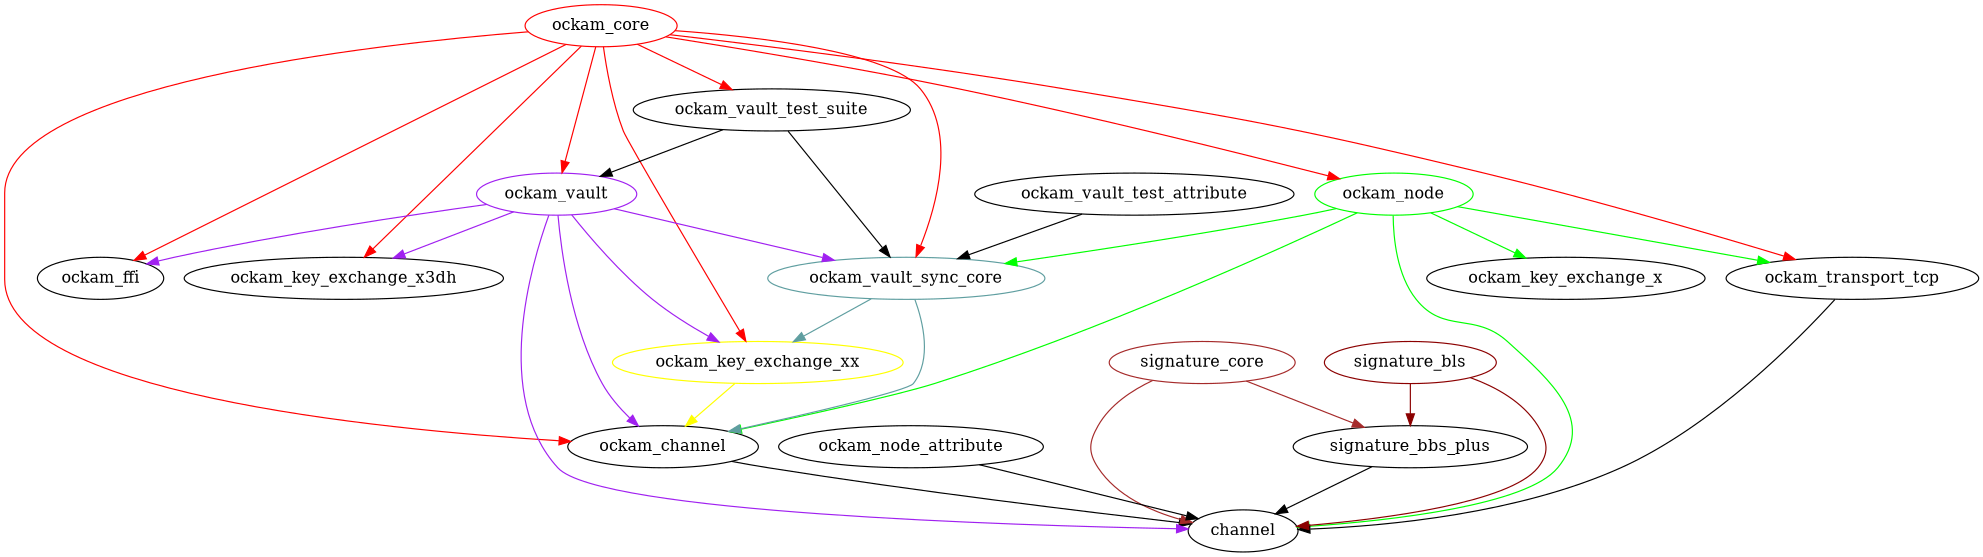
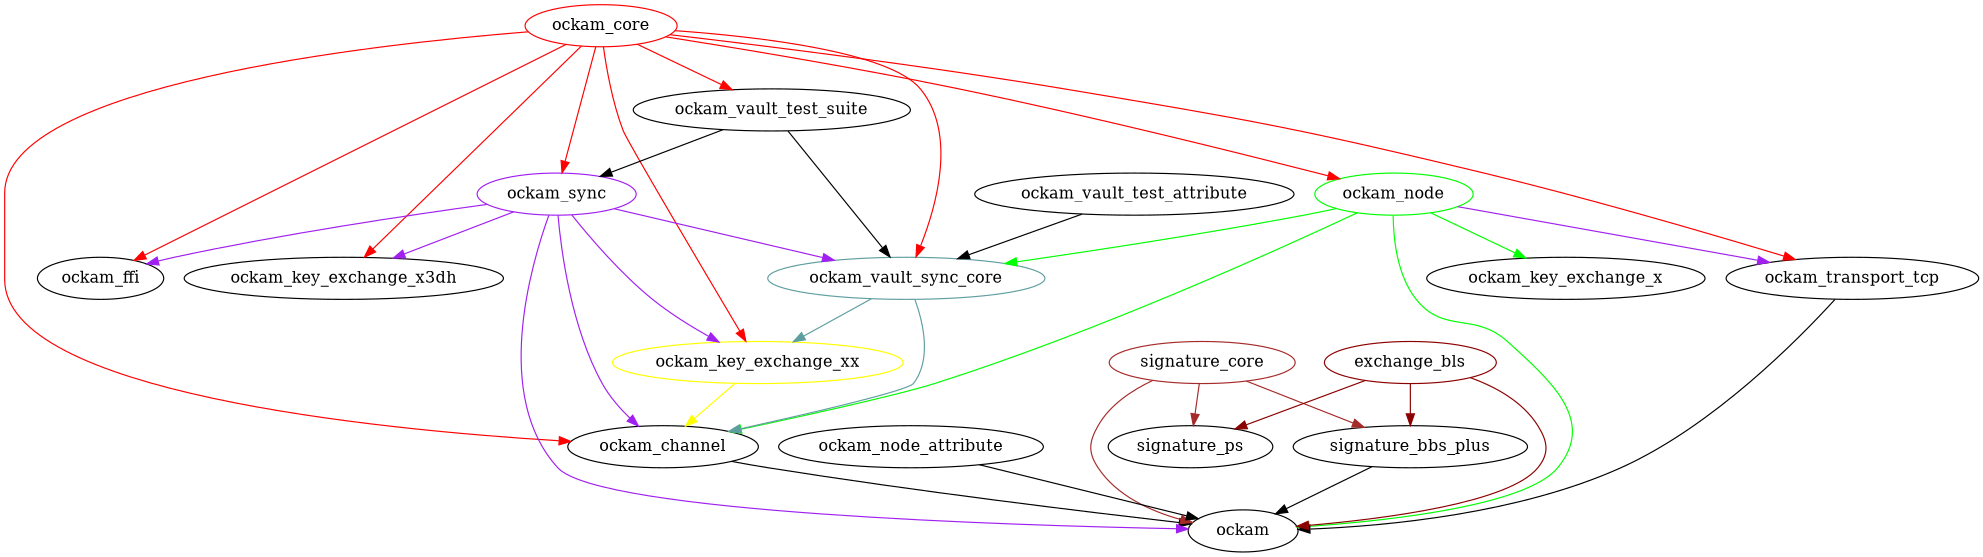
(557, 194) -> (557, 194)
(1608, 233) -> (1608, 233)
(1410, 363) -> (1410, 363)
none -> (1190, 447)
(1243, 531) -> (1243, 531)
